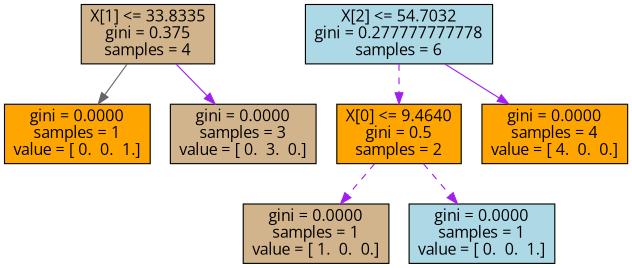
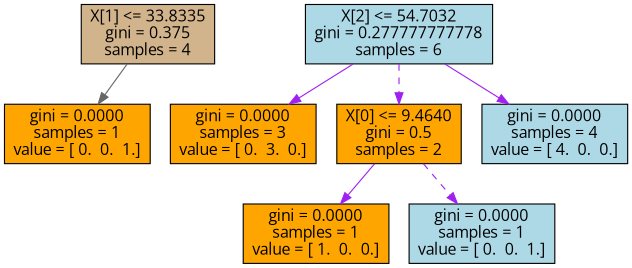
(192, 80) -> (326, 81)
(243, 134) -> (243, 134)
(555, 134) -> (555, 134)
(361, 179) -> (361, 179)
(316, 234) -> (316, 234)
